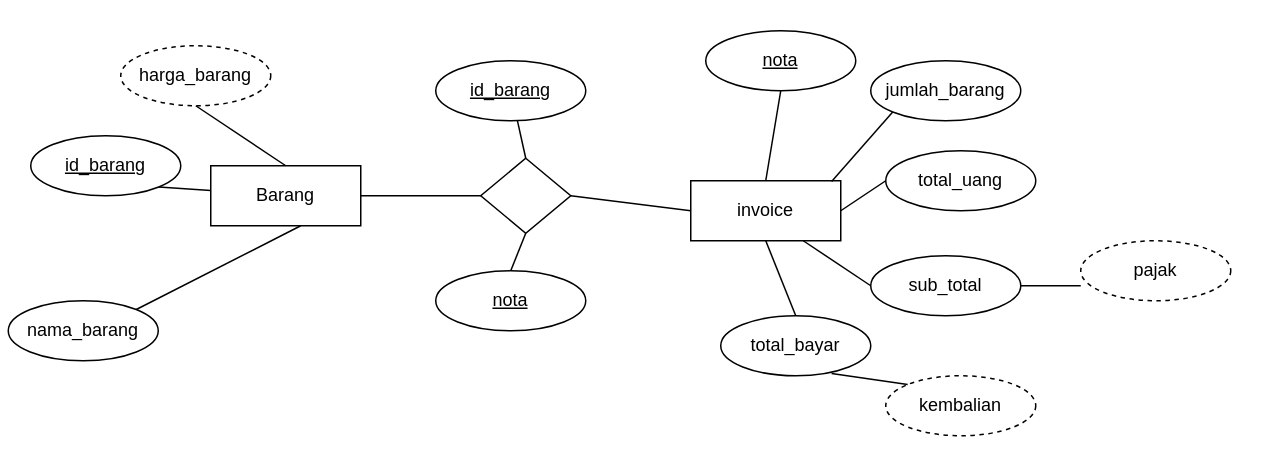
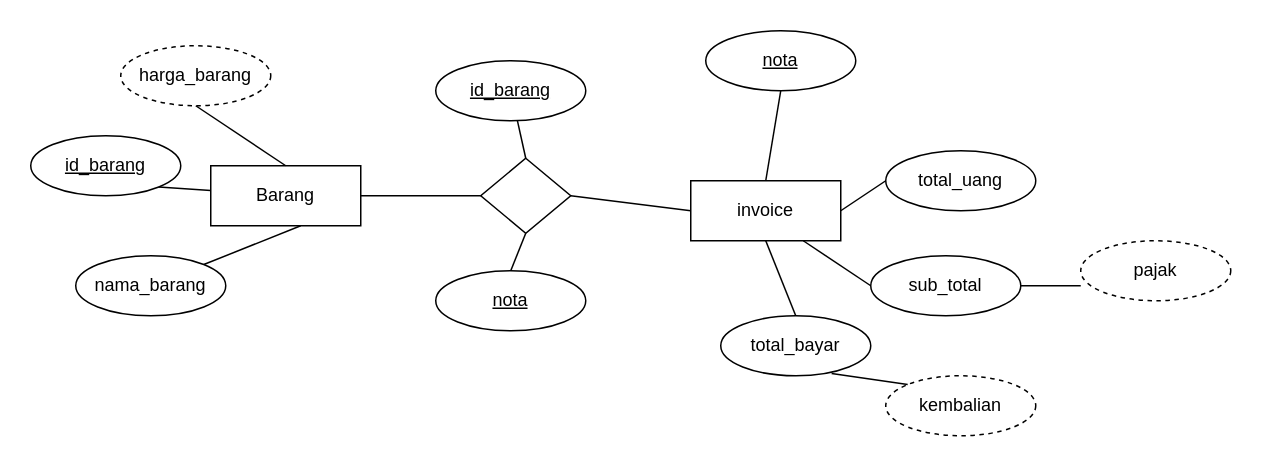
(946, 91) -> none
(863, 146) -> none
(83, 331) -> (151, 286)
